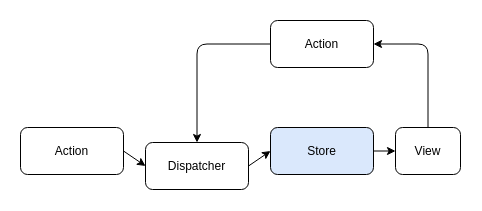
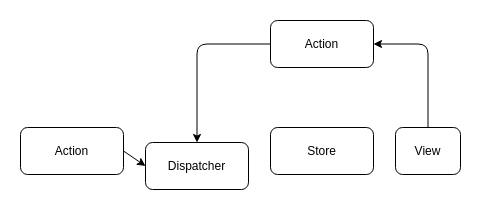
(322, 151) -> (322, 151)
(381, 151) -> none
(257, 160) -> none
